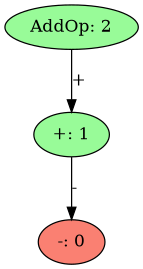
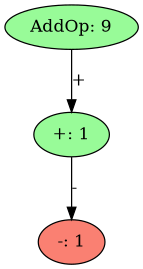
(72, 27) -> (72, 27)
(72, 242) -> (72, 242)
